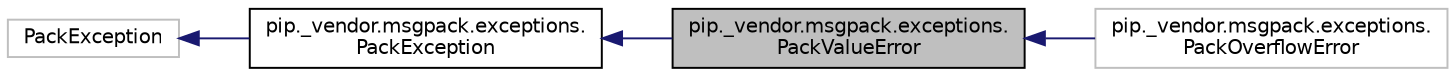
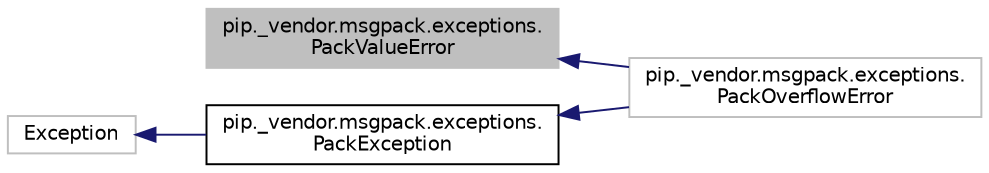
(93, 38) -> (72, 135)
(647, 38) -> (604, 110)
(849, 38) -> (383, 38)
